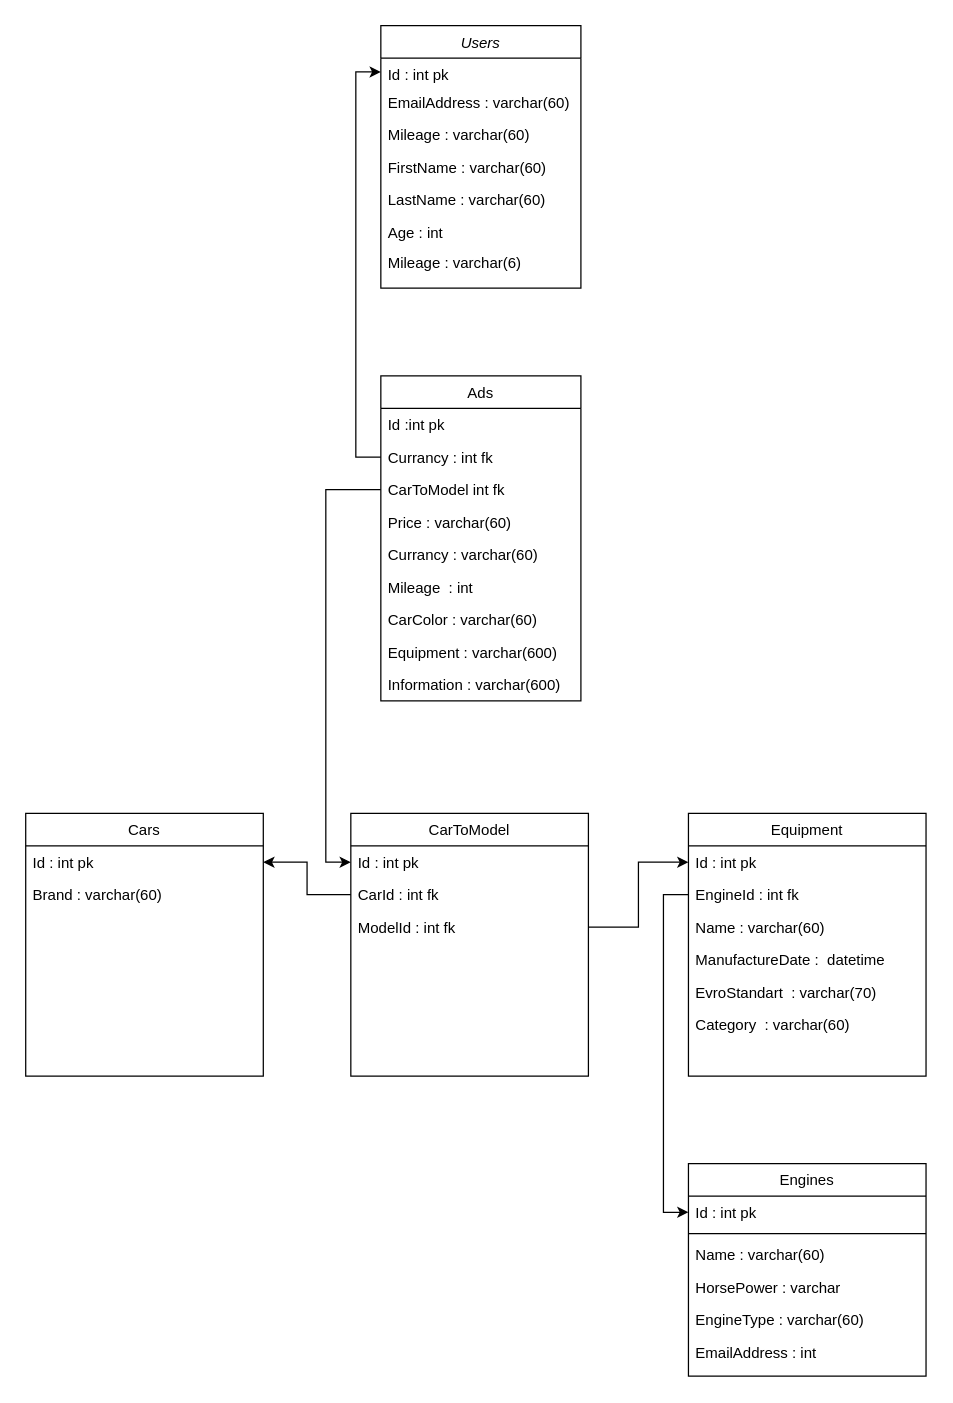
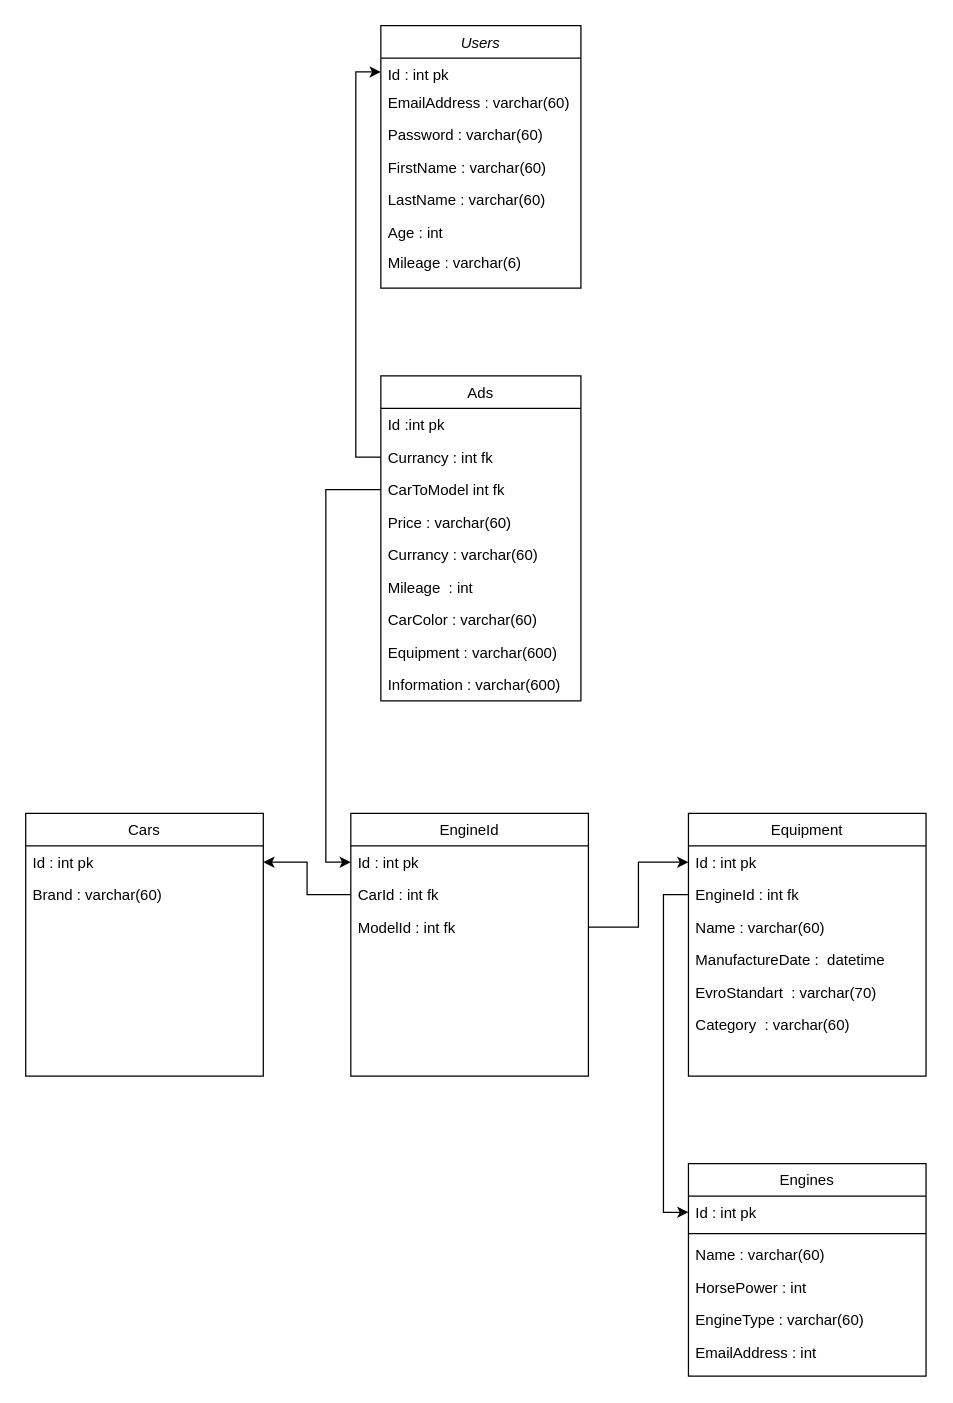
(466, 135) -> (474, 135)
(469, 830) -> (469, 830)
(773, 1288) -> (754, 1288)
